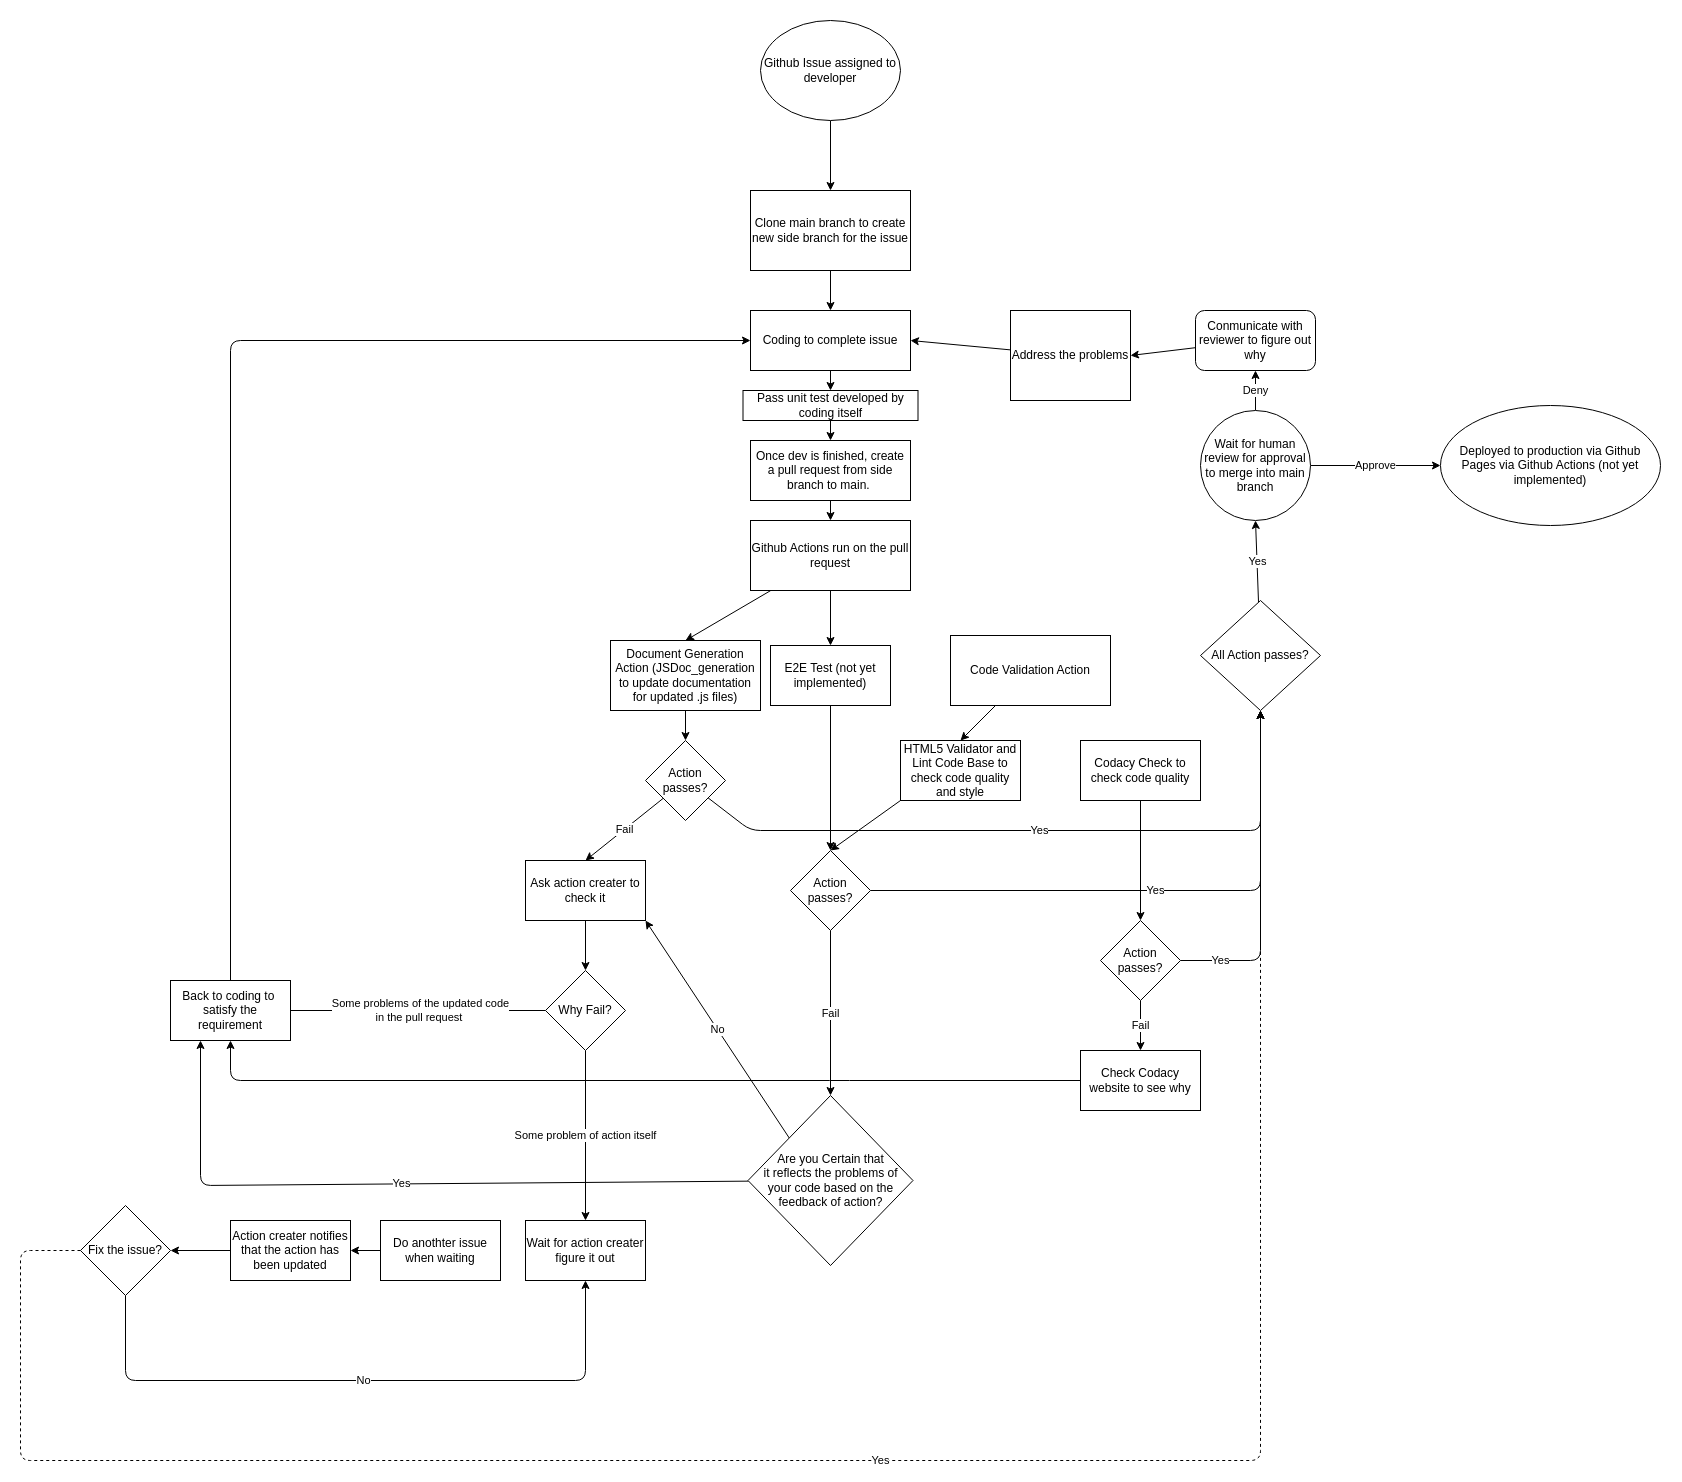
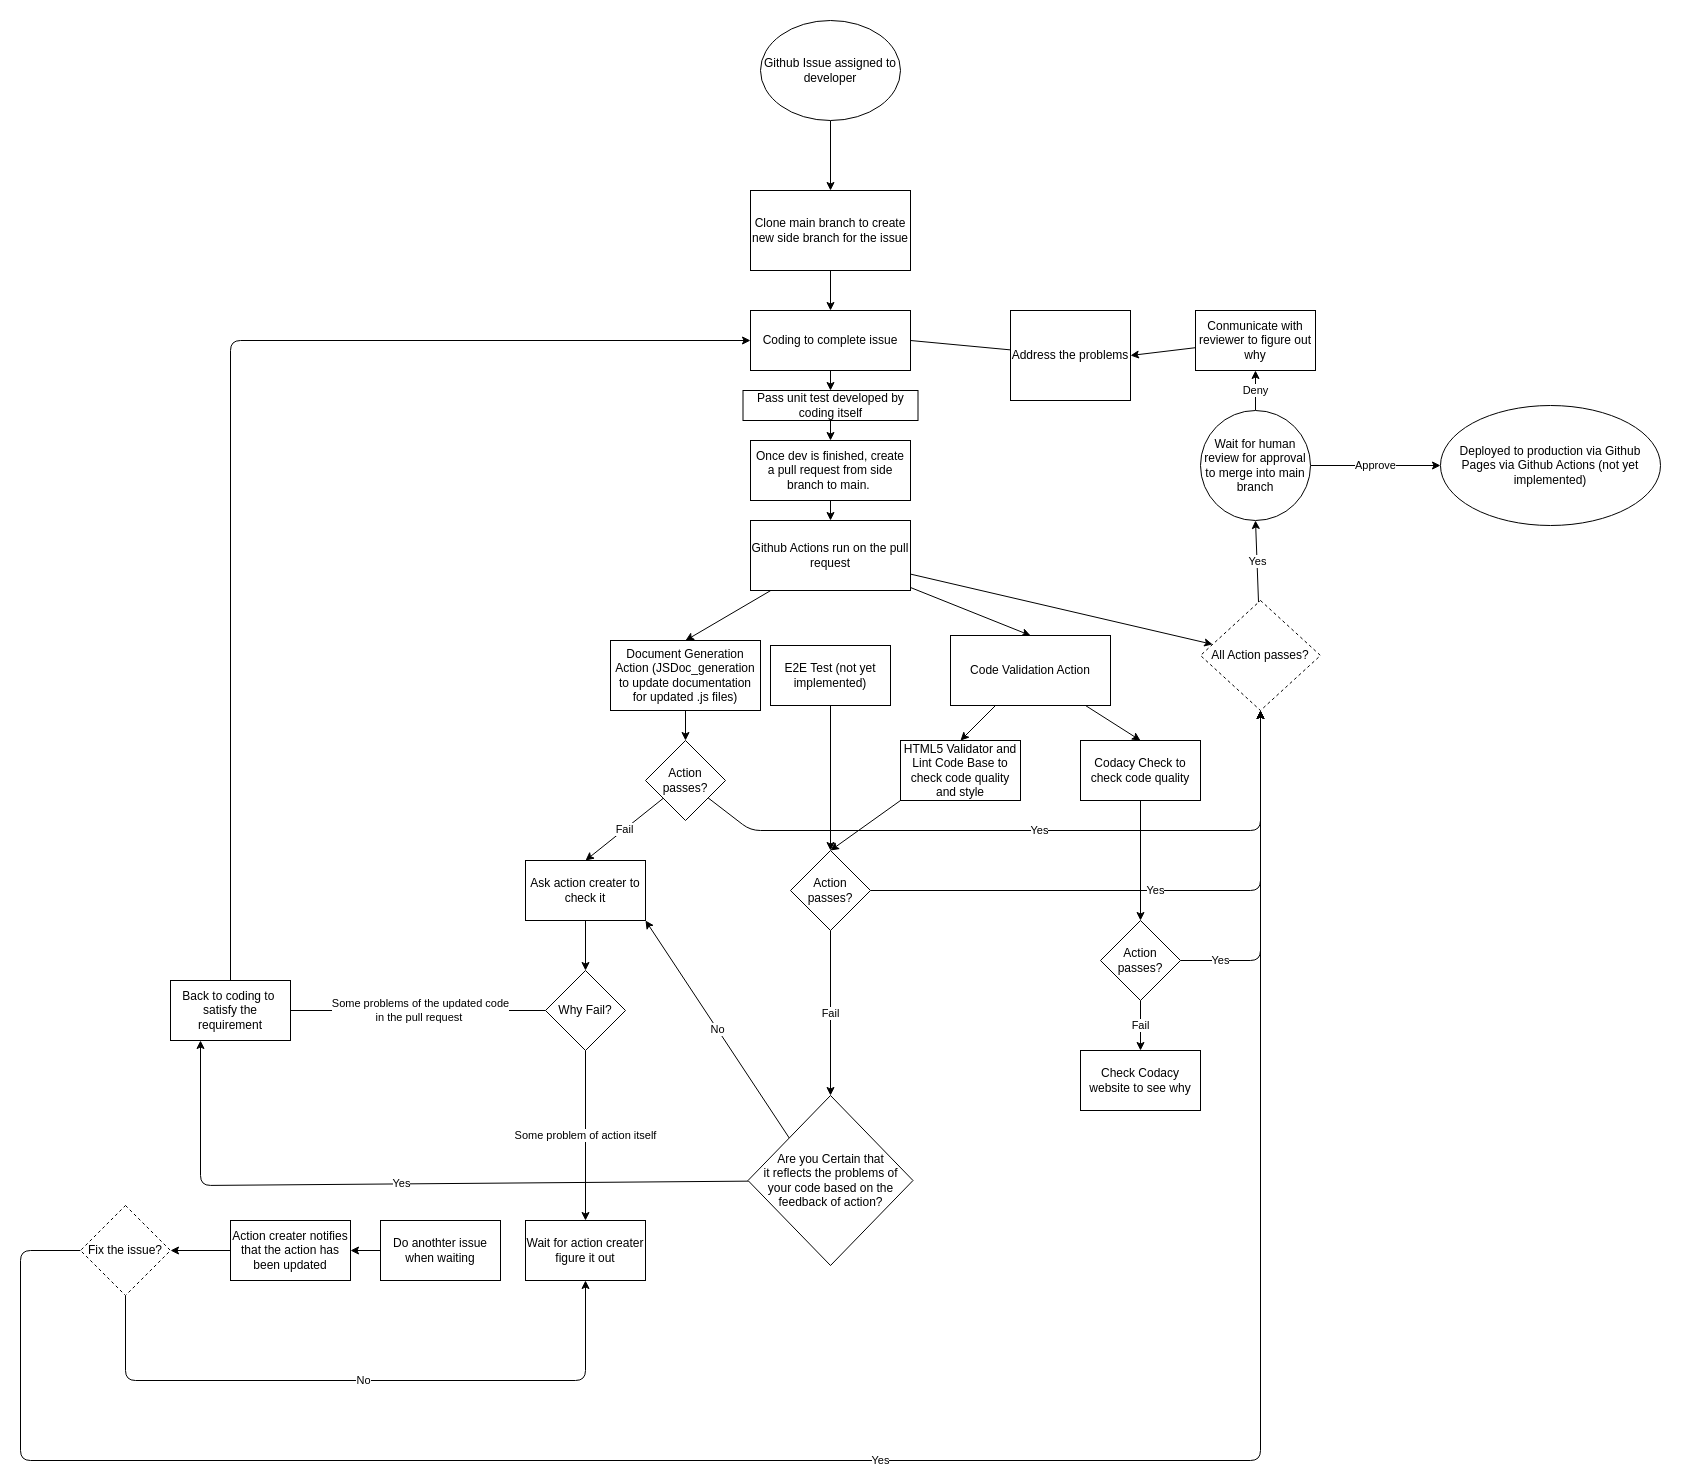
(918, 341) -> (915, 341)
(1256, 341) -> (1256, 341)
none -> (968, 610)
(831, 615) -> (1058, 608)
(1261, 656) -> (1261, 656)
none -> (1110, 721)
(645, 1081) -> none
(126, 1251) -> (126, 1251)
(322, 1461) -> (322, 1461)
